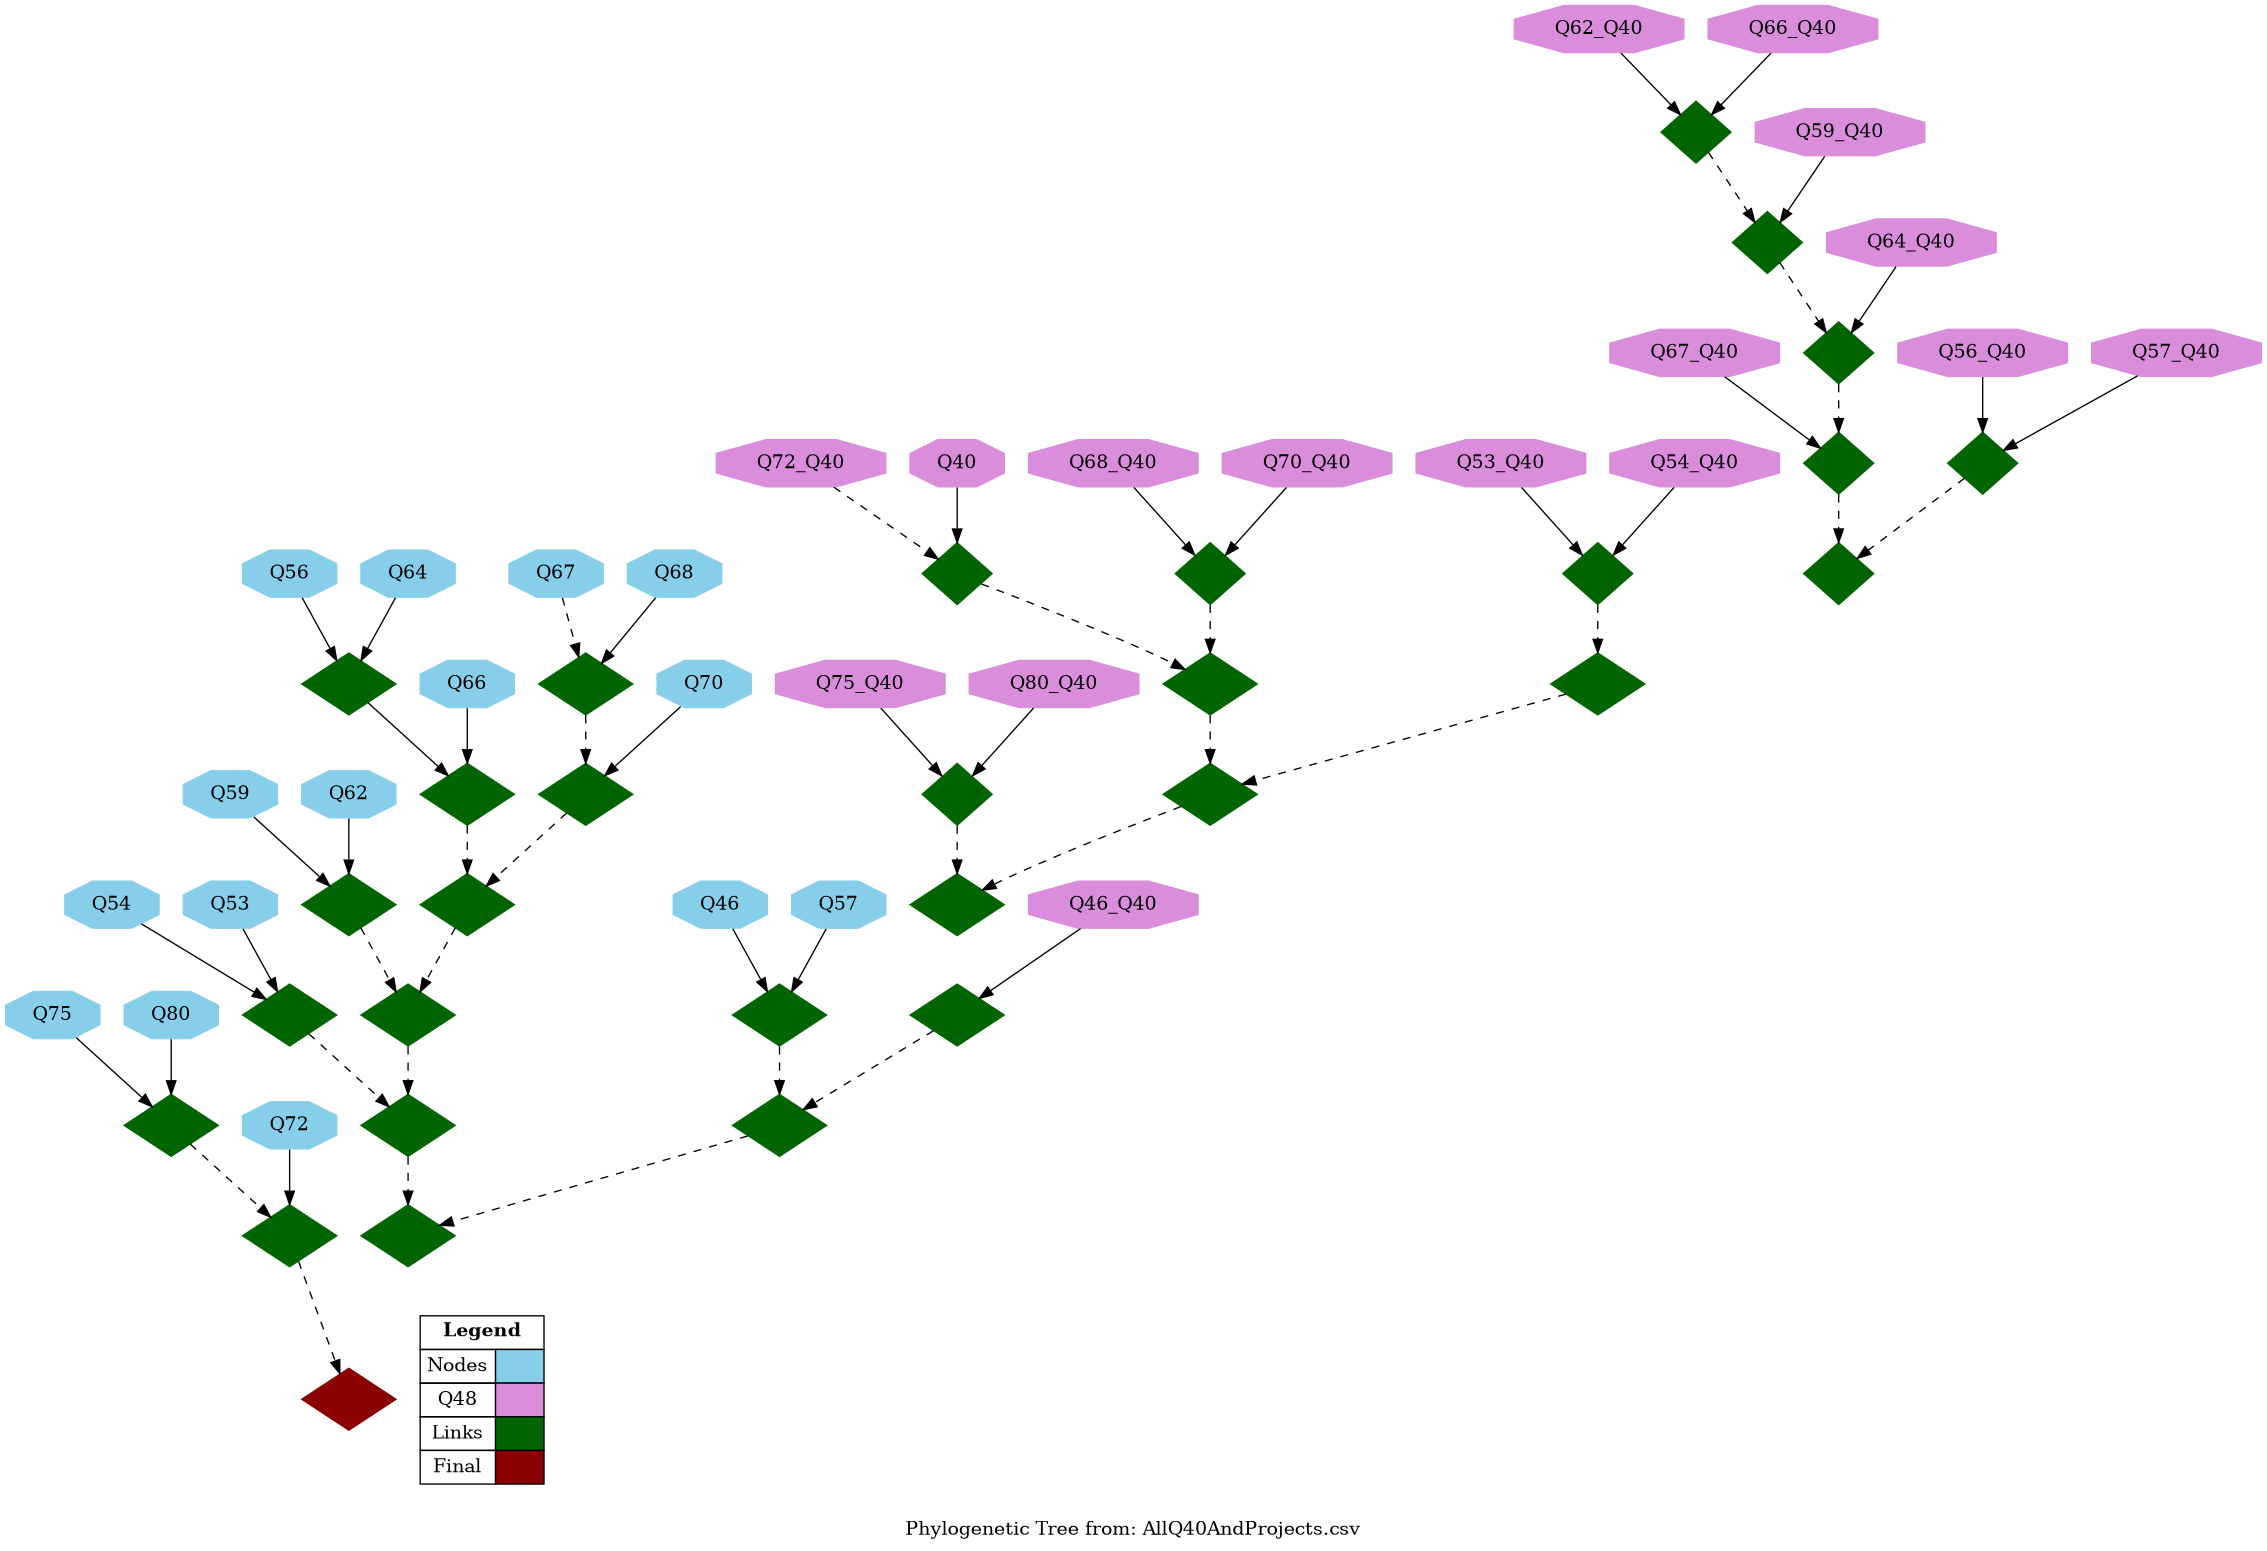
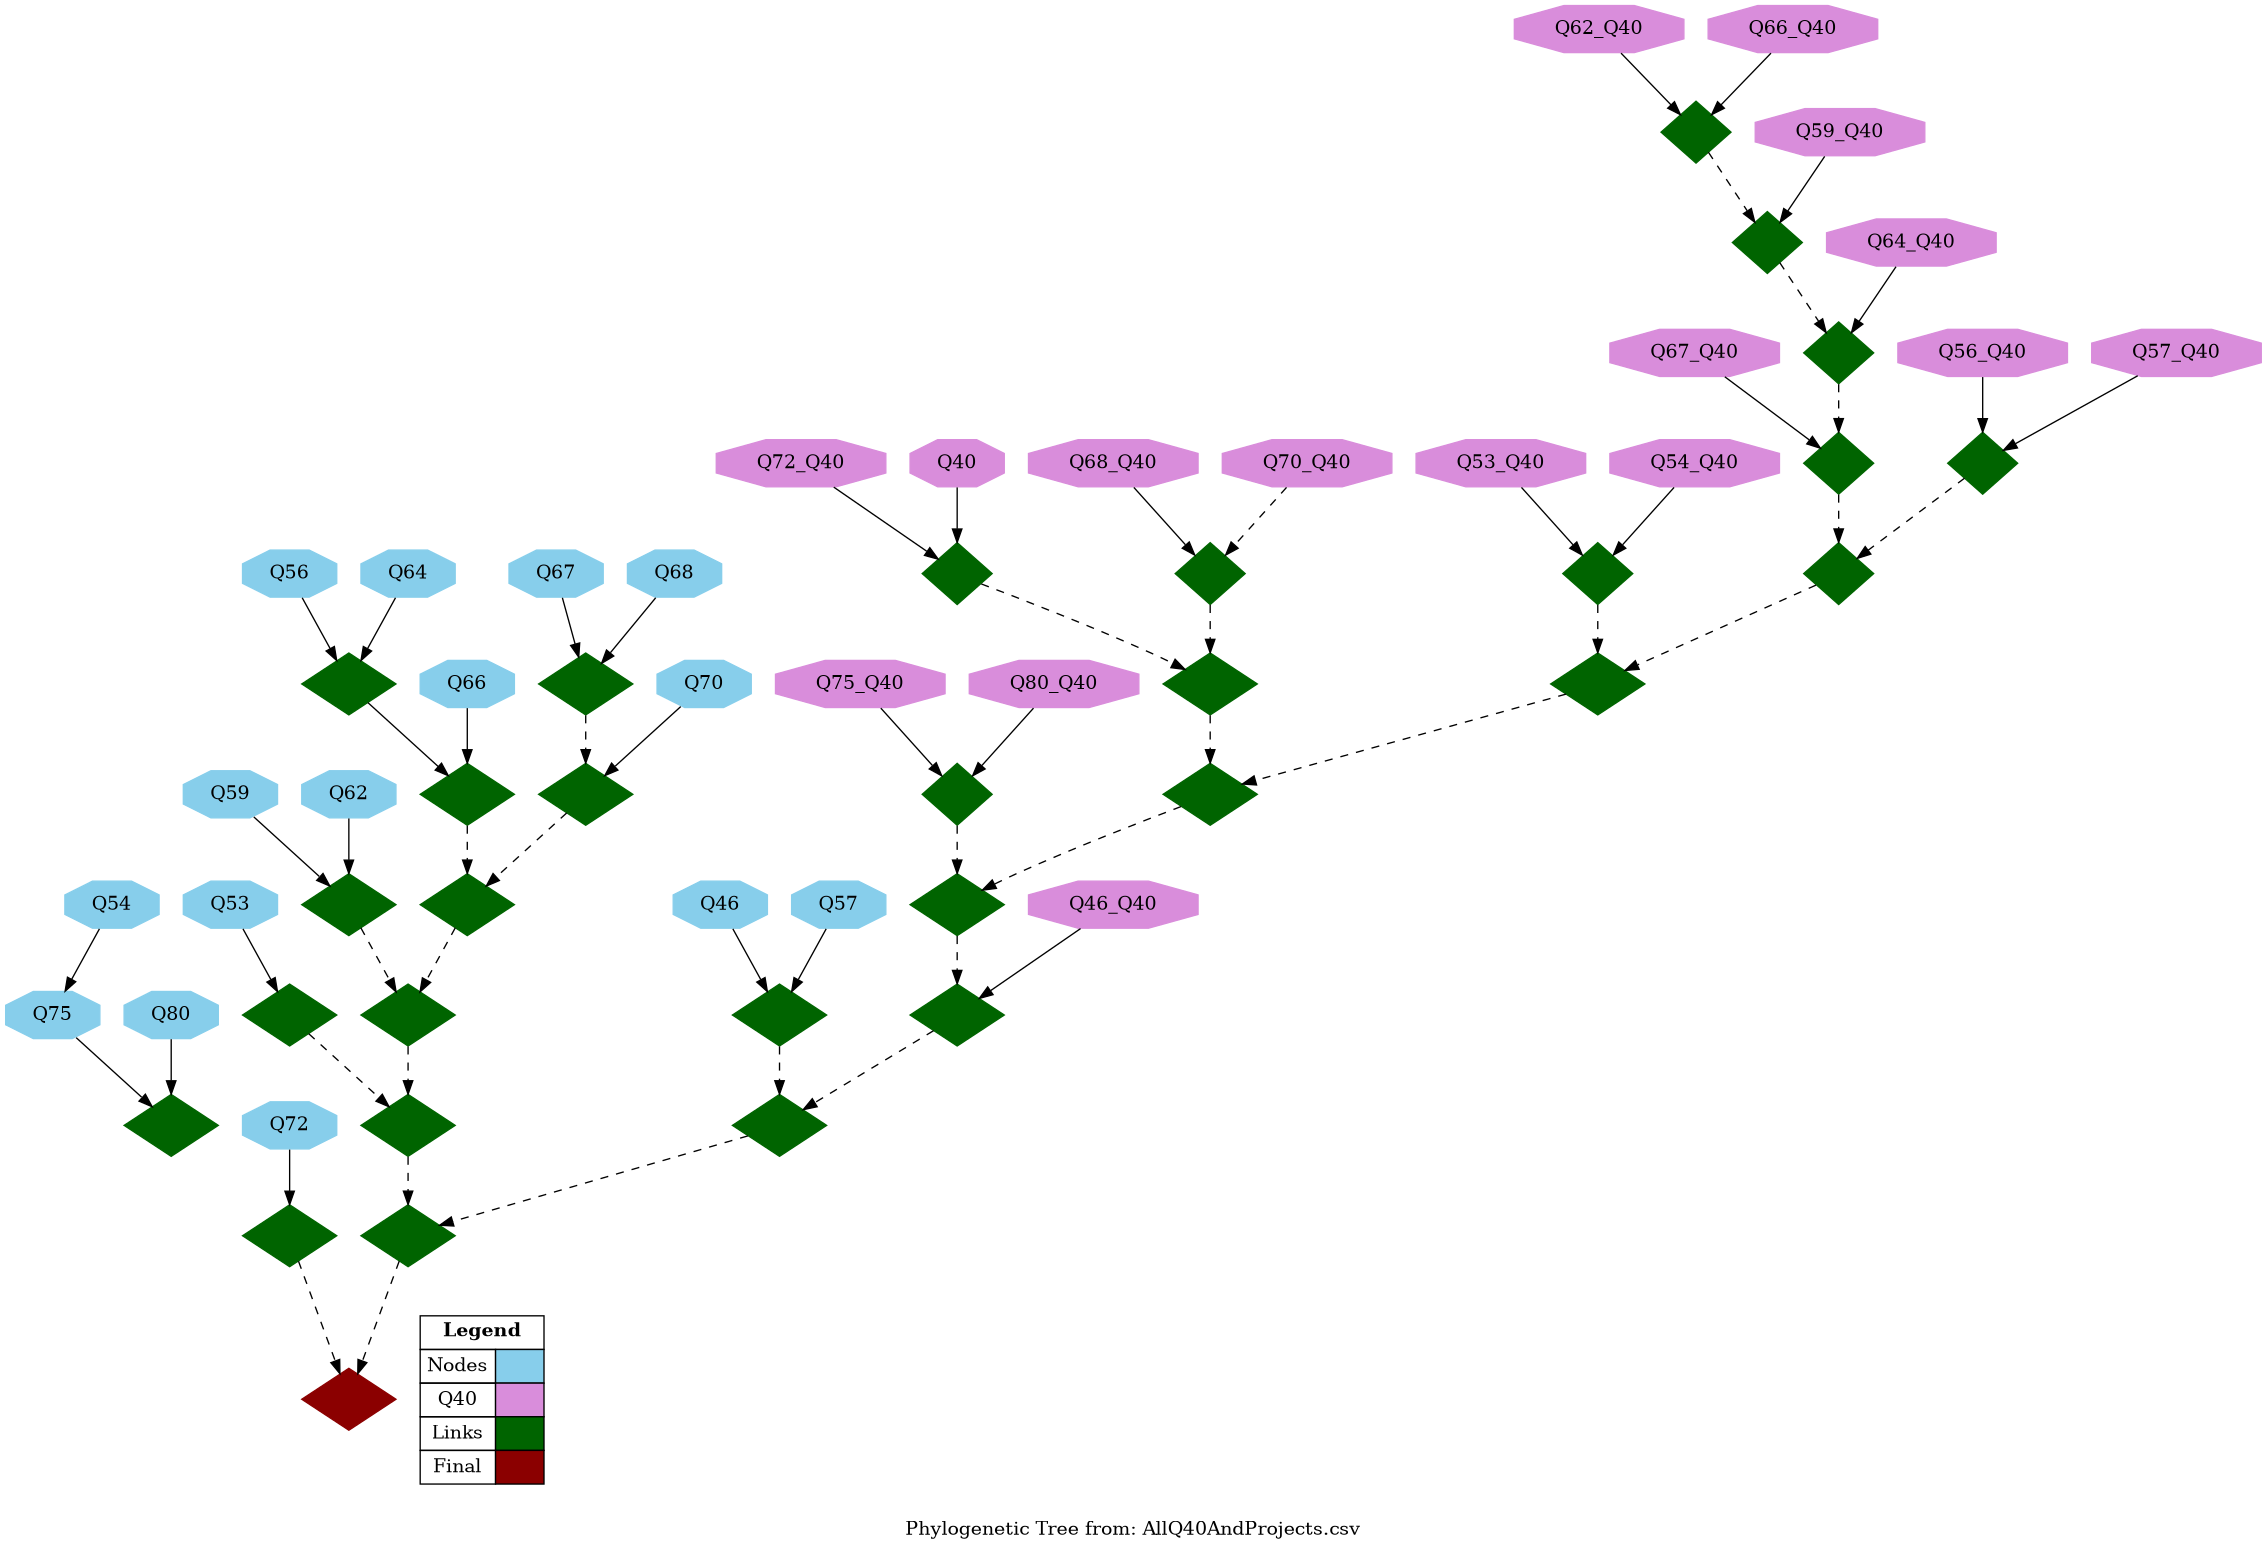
(1261, 516) -> (1261, 516)
(880, 519) -> (880, 519)
(569, 621) -> (569, 621)
none -> (1727, 625)
none -> (957, 953)
(198, 958) -> (86, 954)
(225, 1176) -> none
none -> (381, 1311)
(458, 1399) -> (458, 1399)
